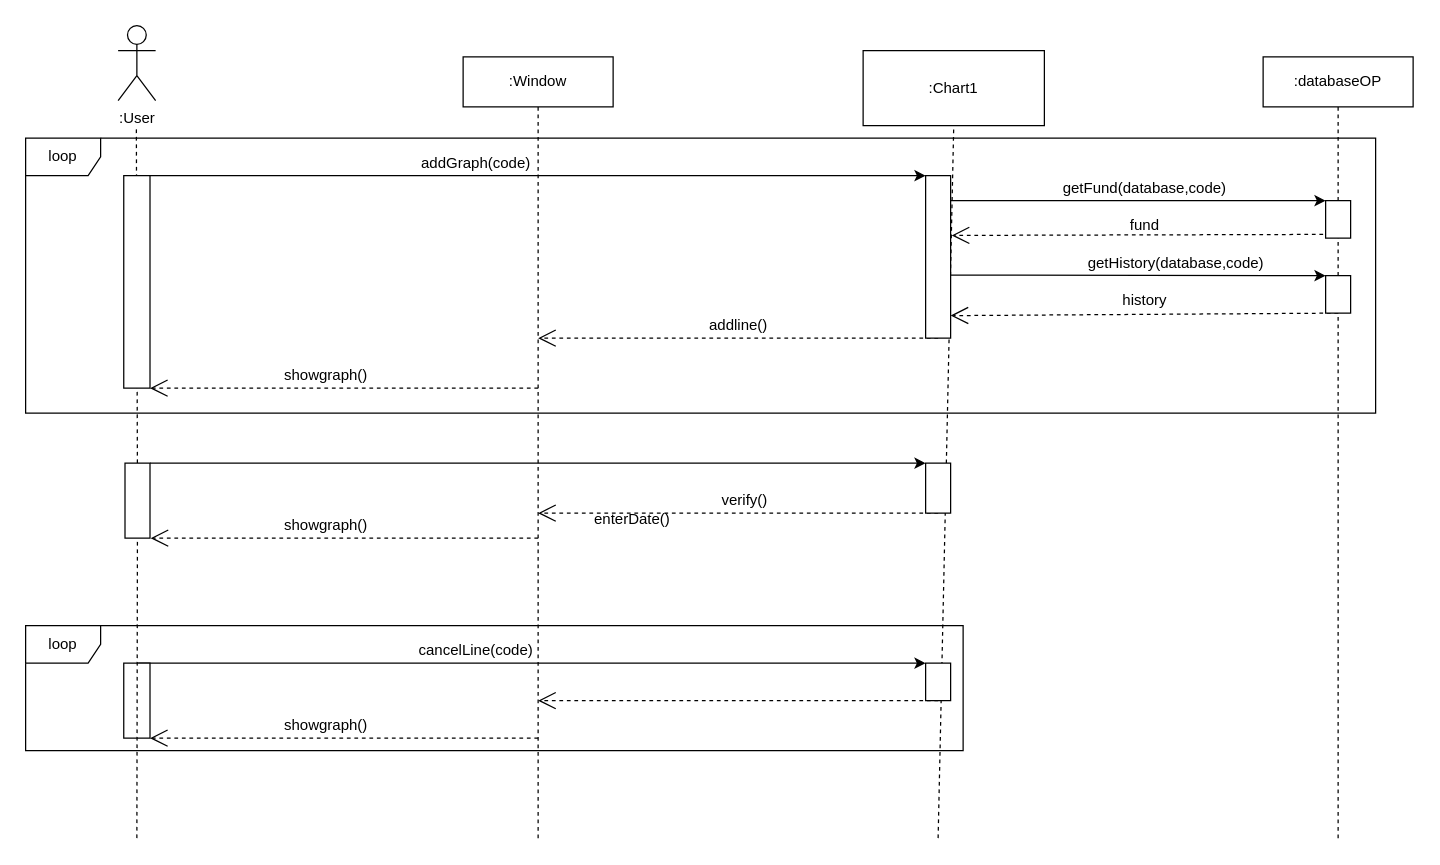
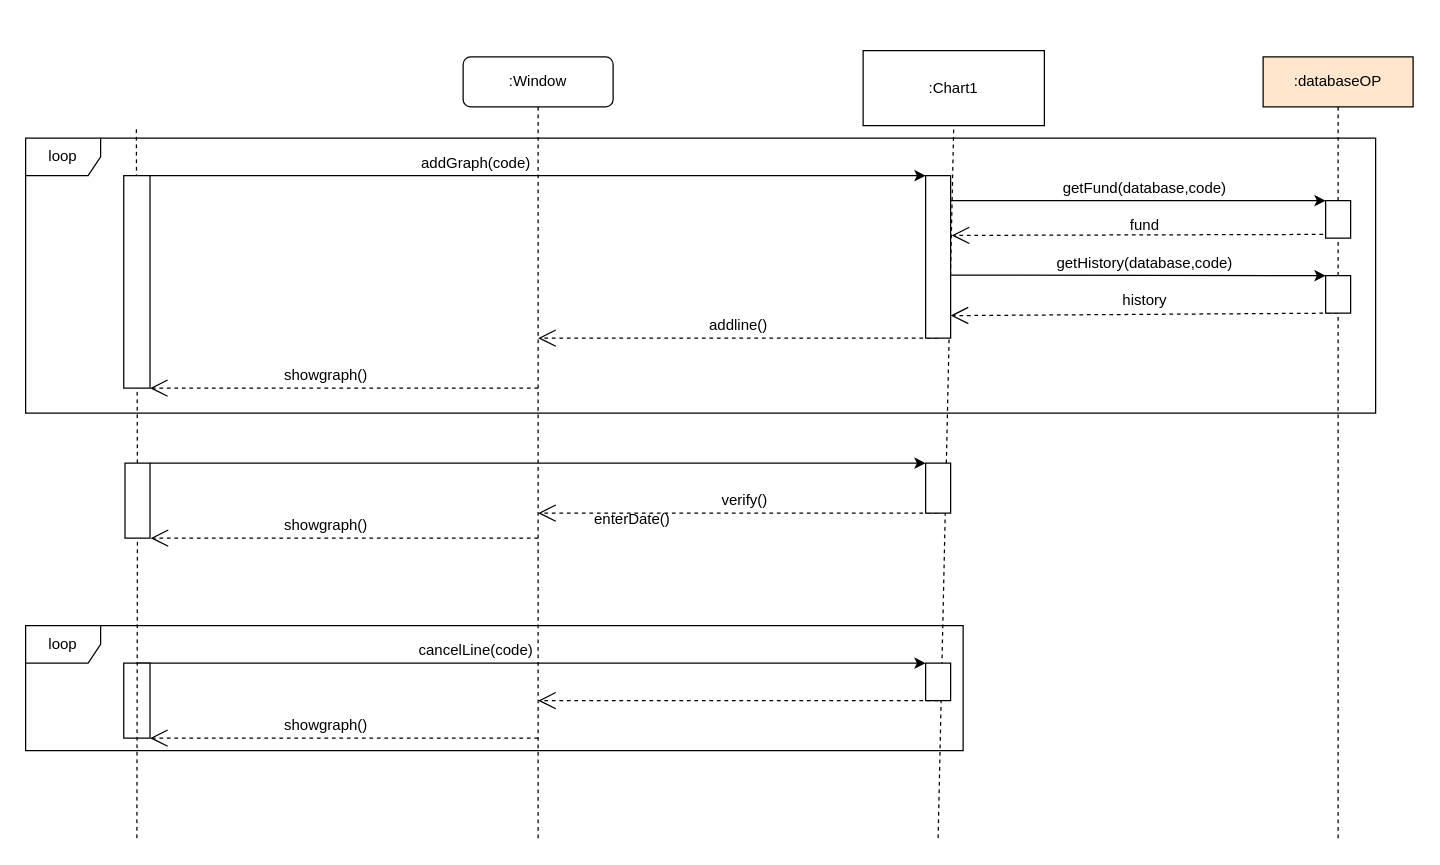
(137, 63) -> none
(538, 82) -> (538, 82)
(1338, 82) -> (1338, 82)
(1176, 263) -> (1144, 263)
